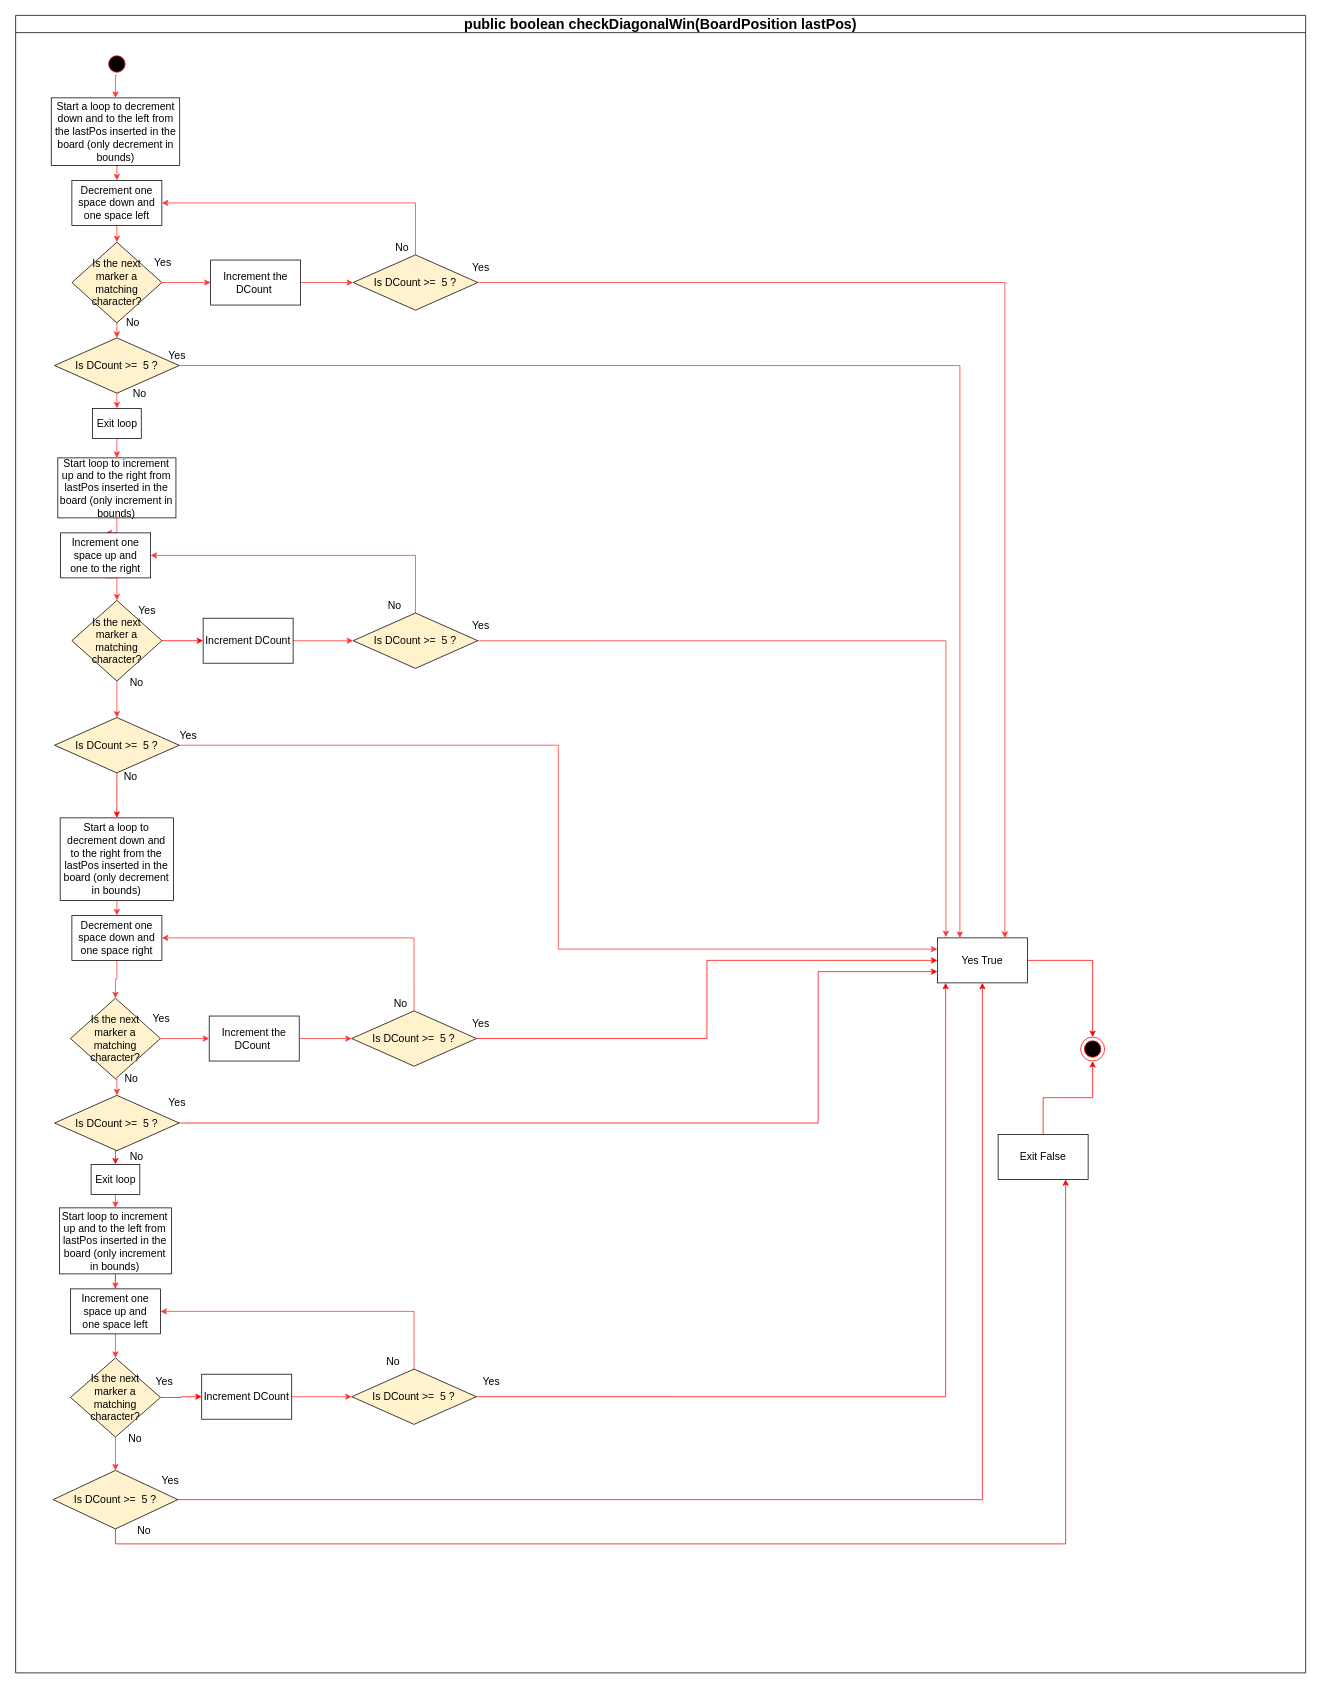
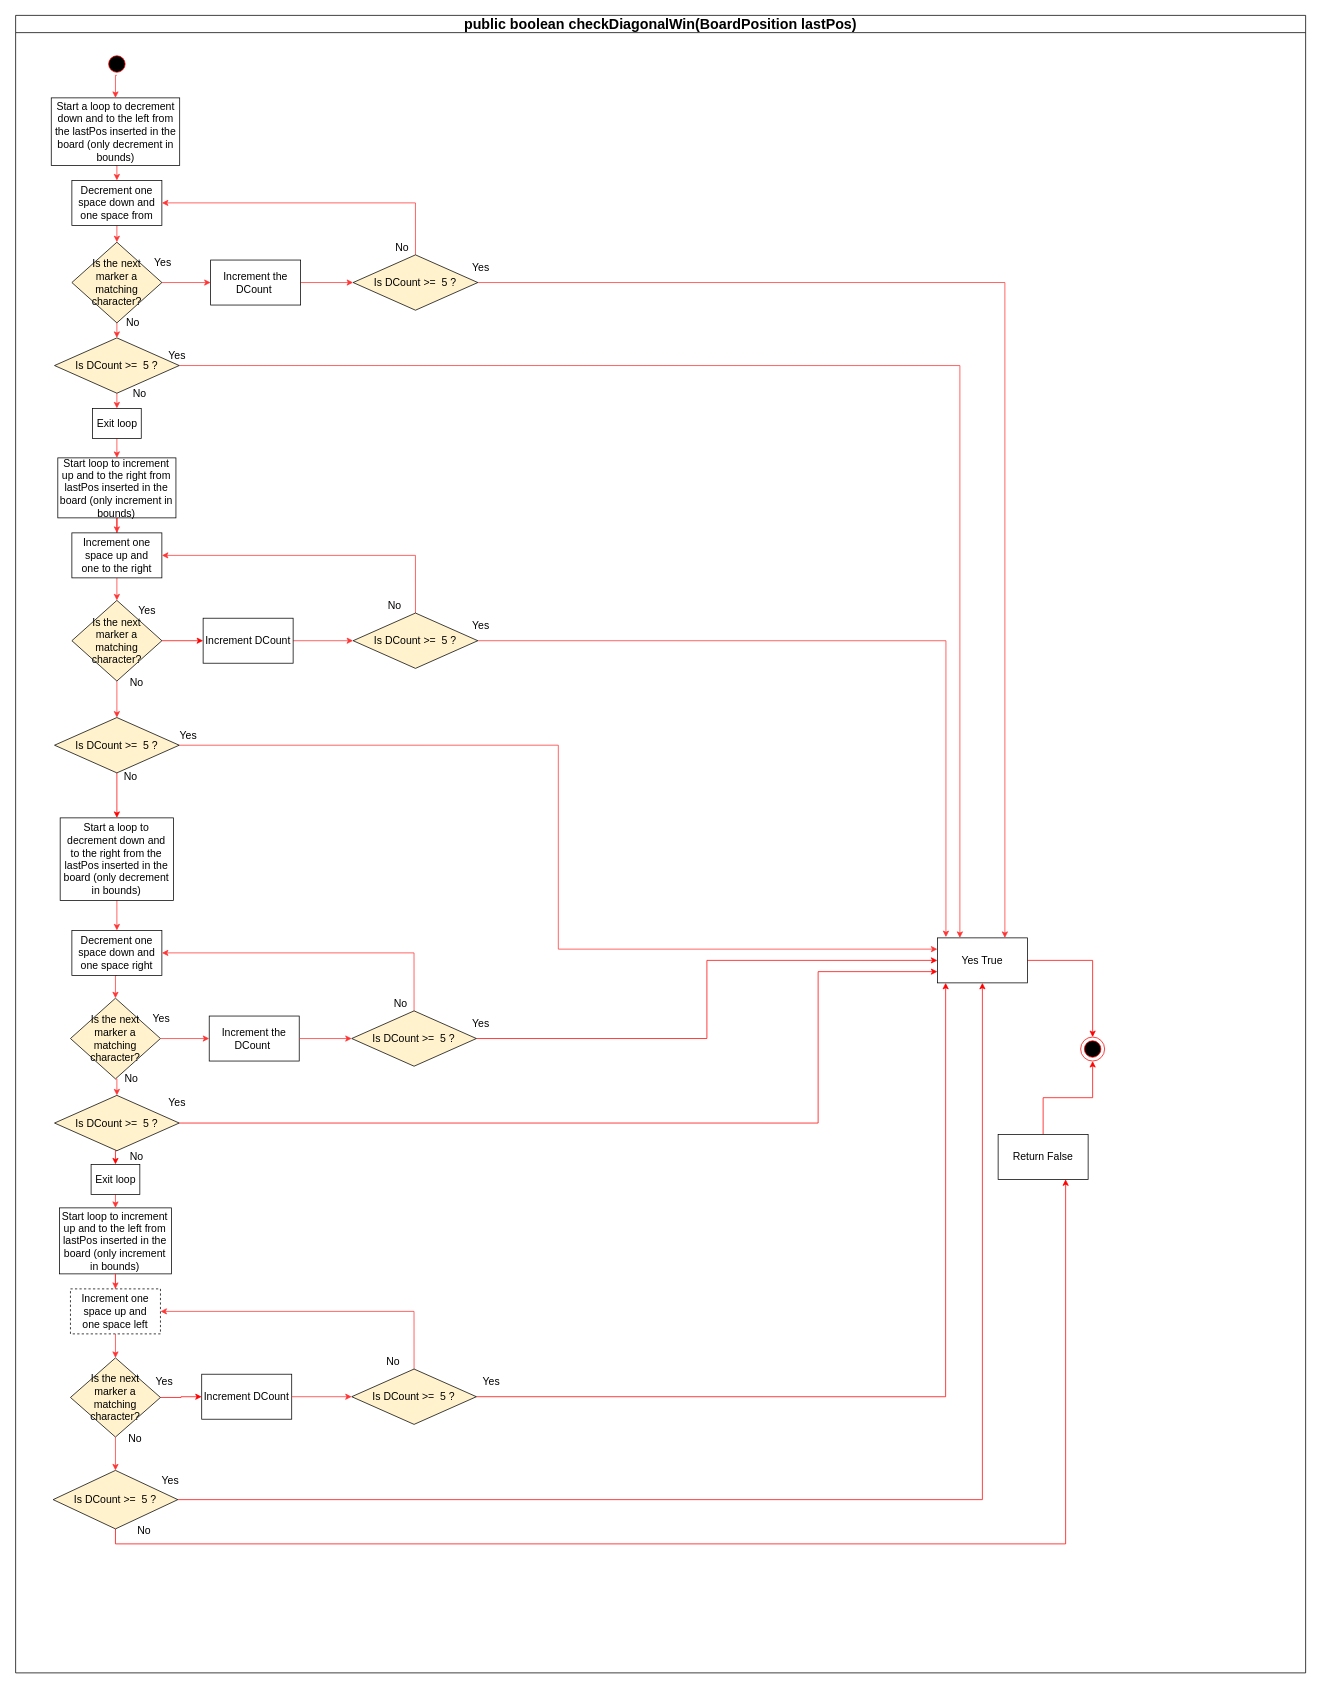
(117, 203) -> (117, 203)
(105, 555) -> (117, 555)
(117, 938) -> (117, 953)
(1043, 1157) -> (1043, 1157)
(115, 1311) -> (115, 1311)
